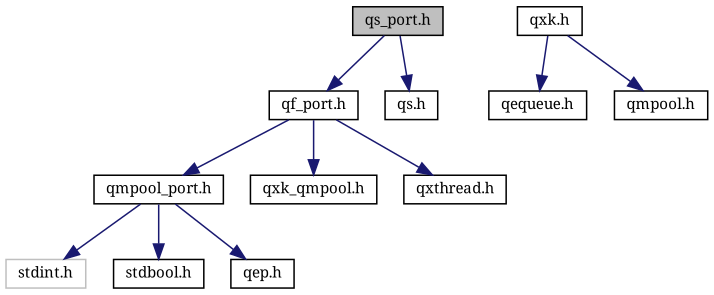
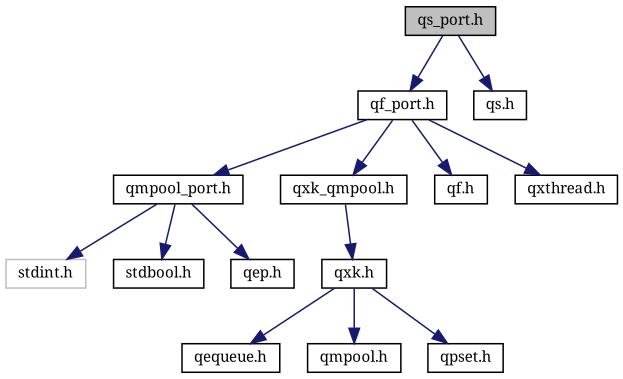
none -> (461, 190)
none -> (348, 224)
none -> (466, 358)
